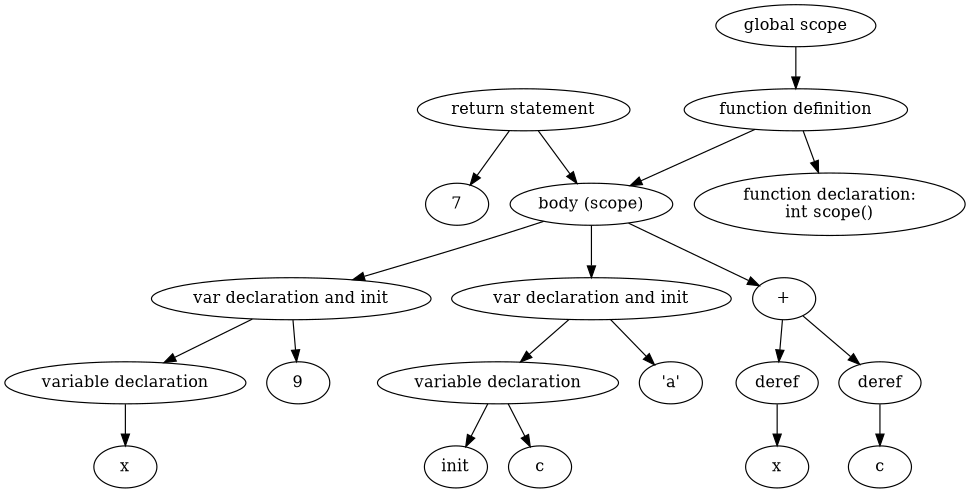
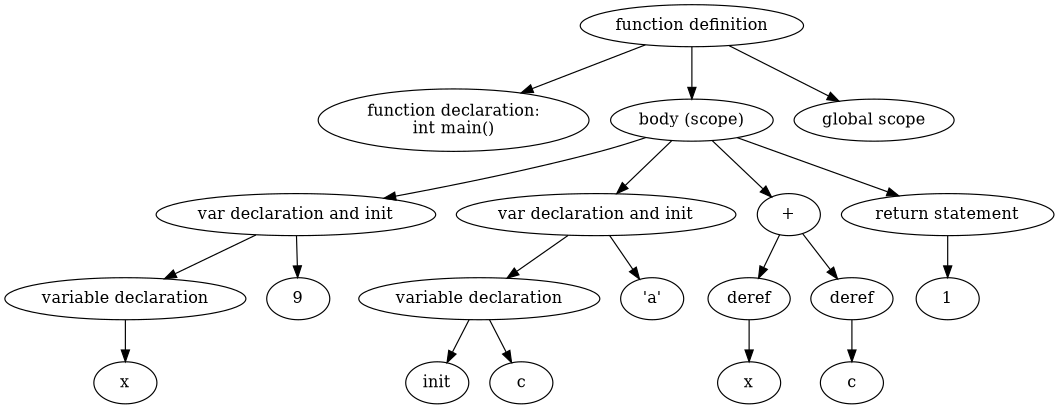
(796, 62) -> (779, 71)
(554, 152) -> (812, 165)
(457, 204) -> (948, 299)
(830, 204) -> (454, 120)
